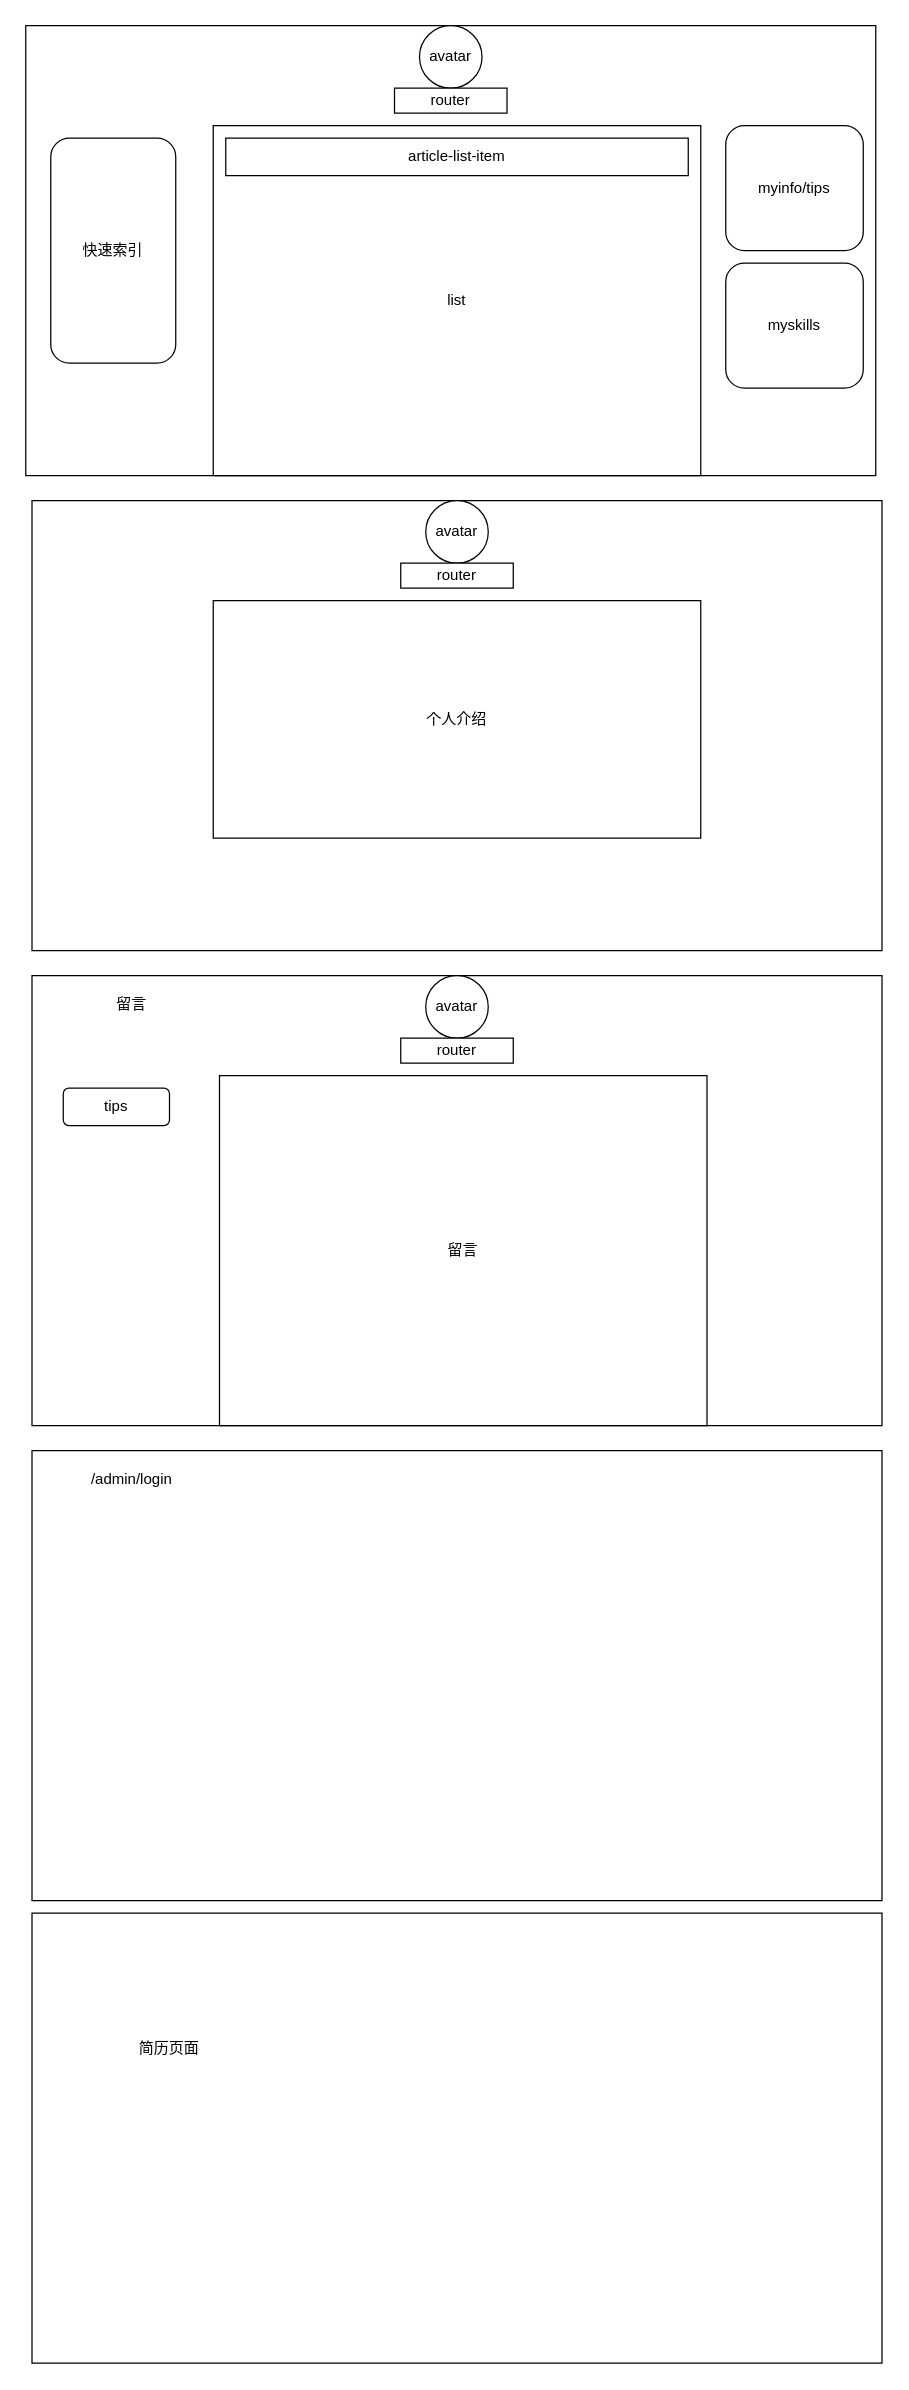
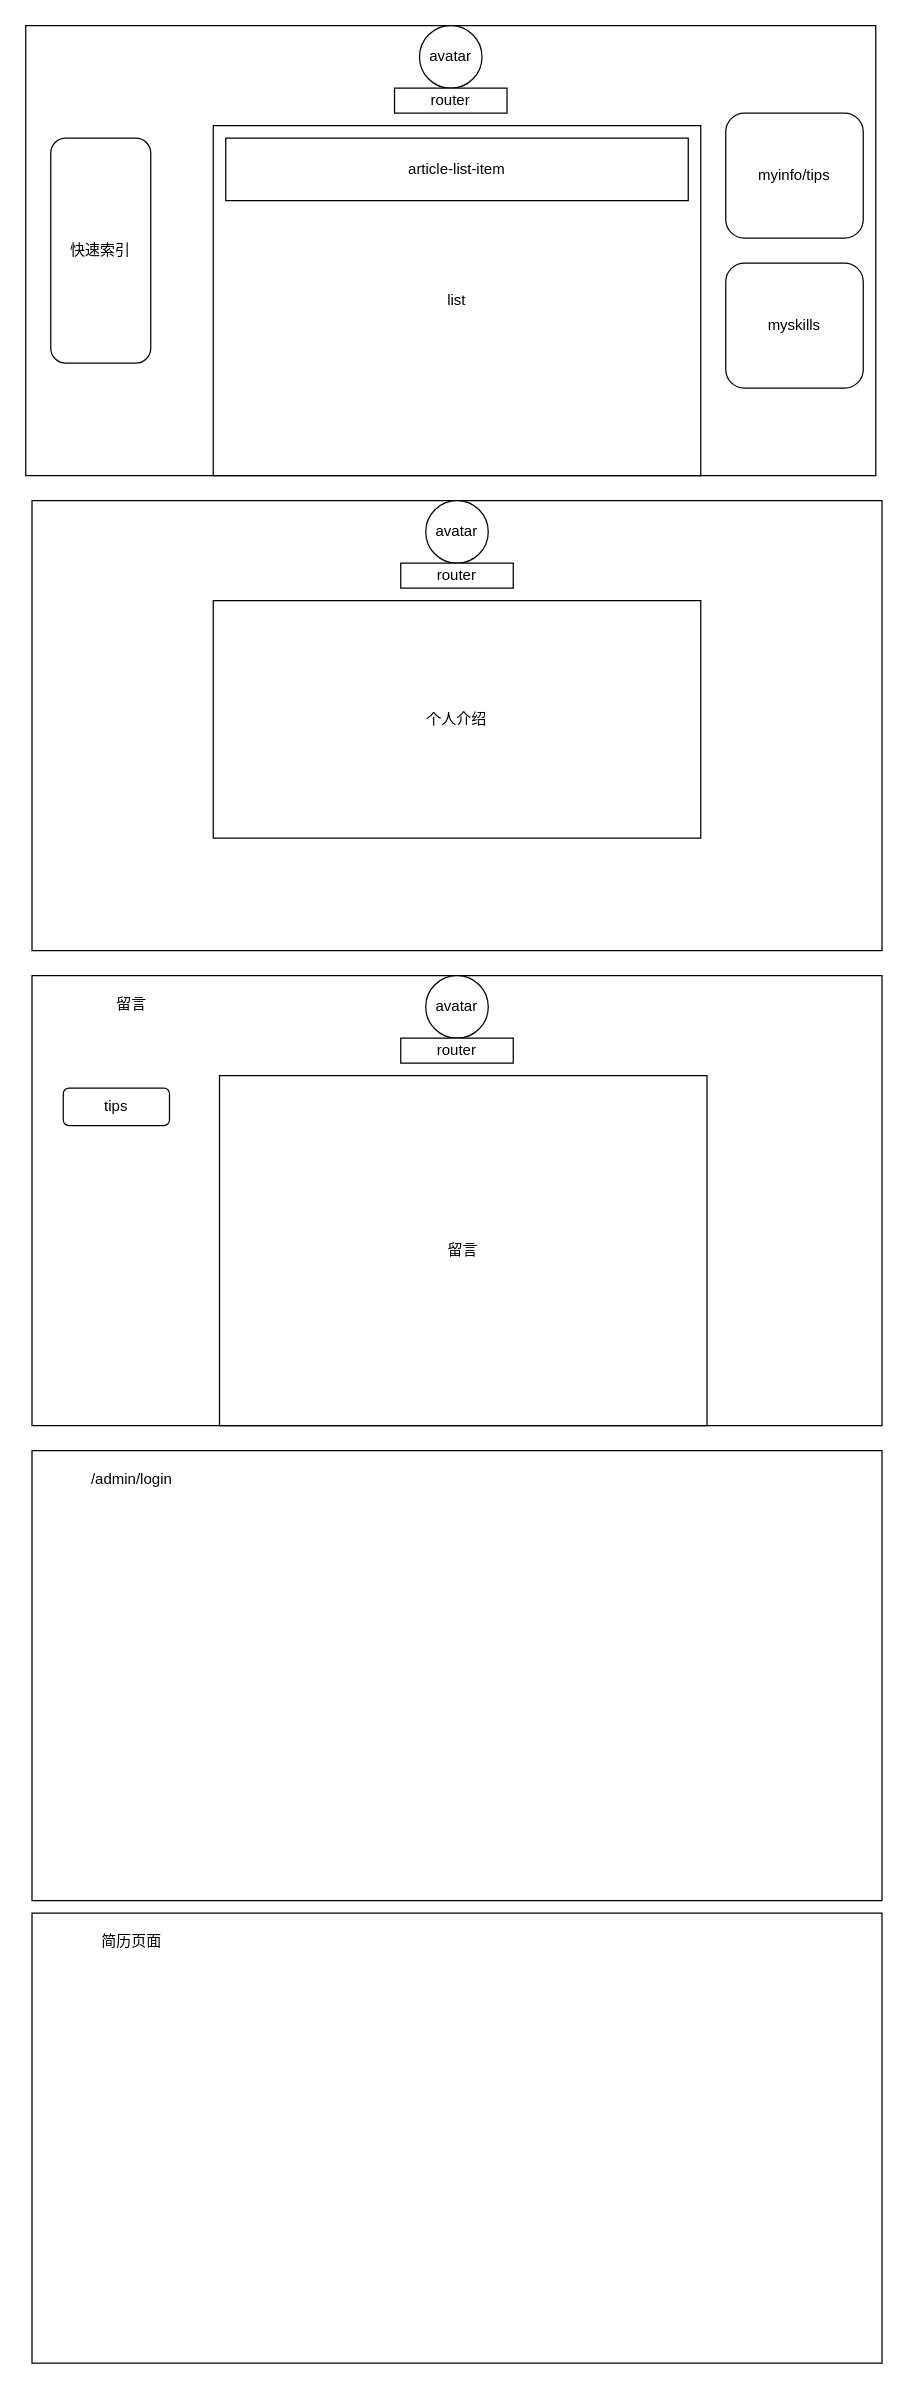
(457, 157) -> (457, 169)
(794, 188) -> (794, 176)
(113, 251) -> (101, 251)
(169, 2048) -> (132, 1941)
